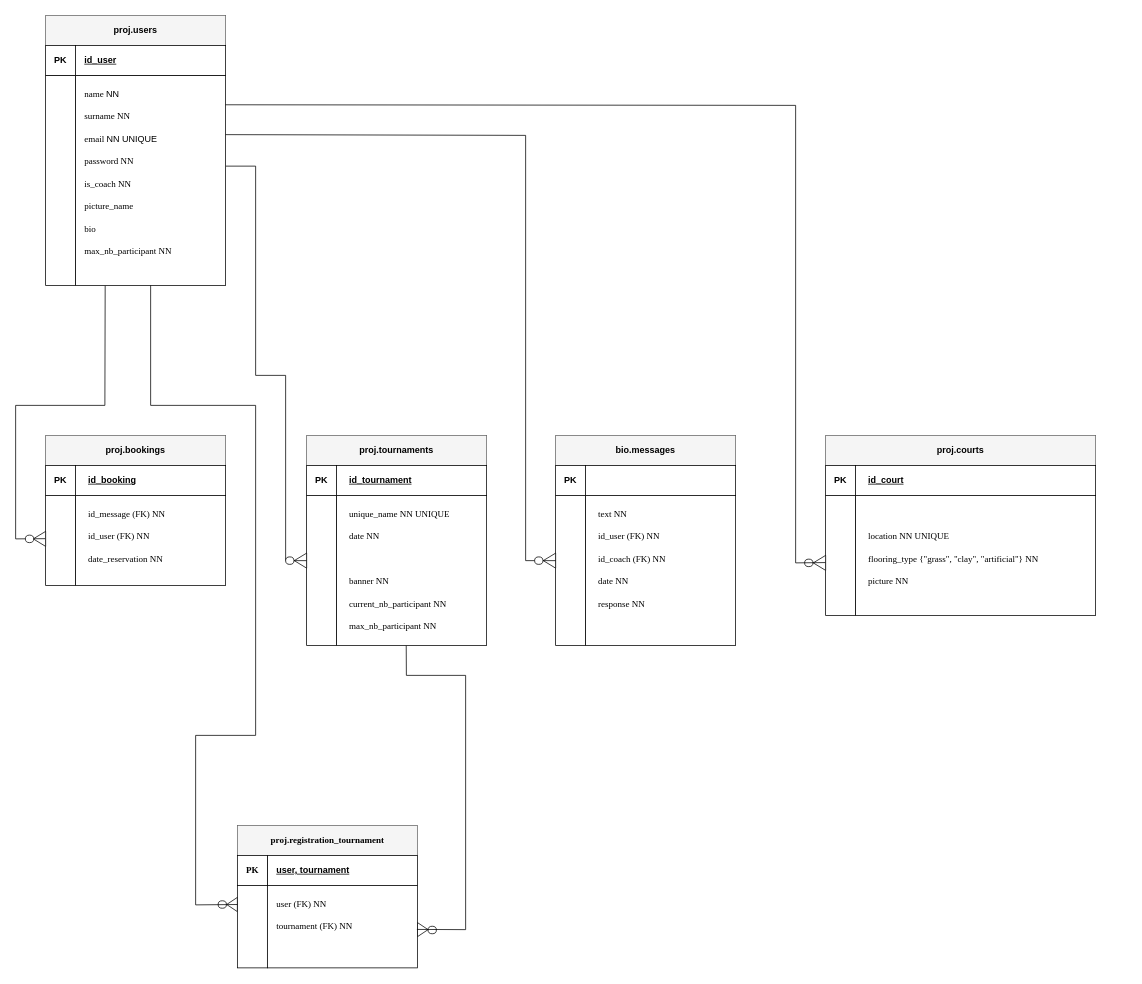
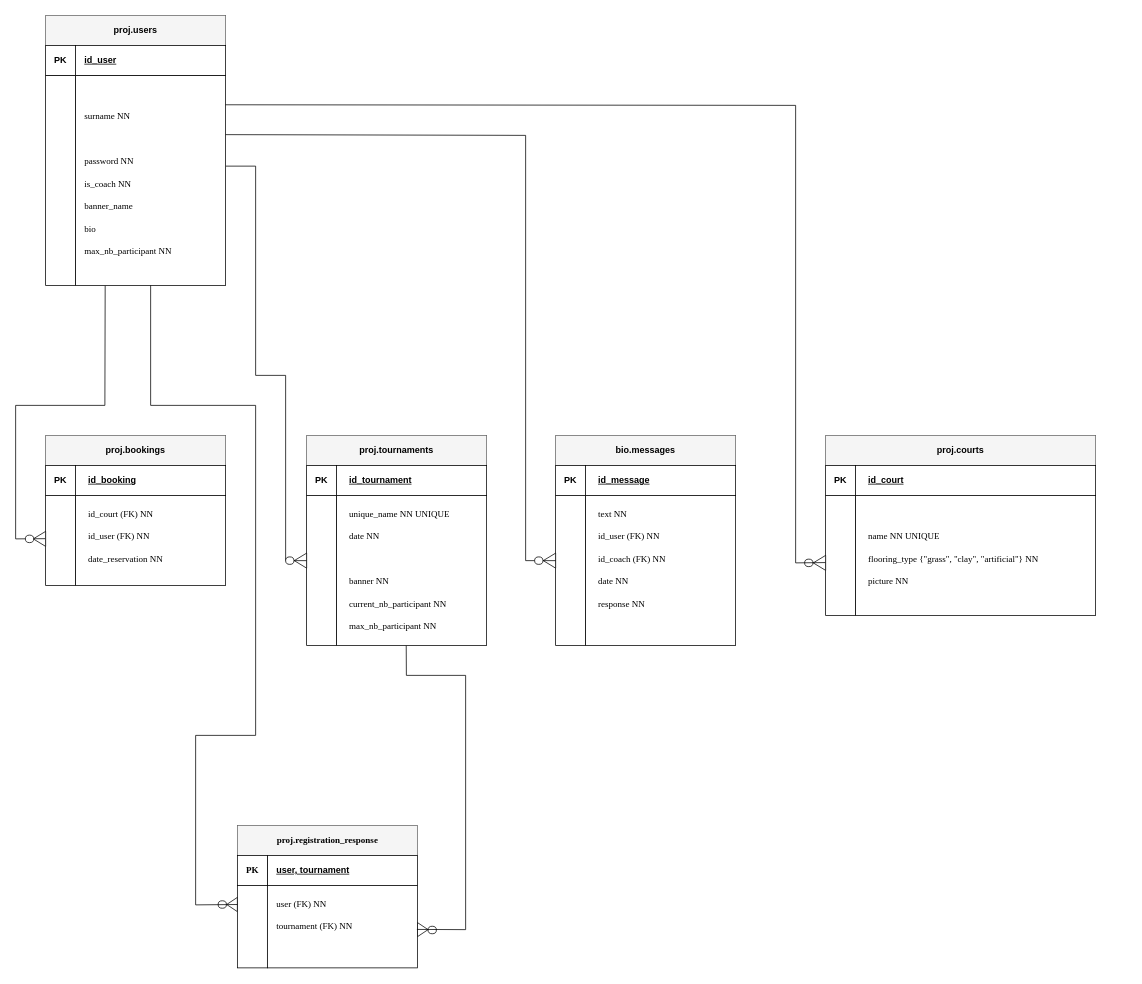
(132, 94) -> none
(132, 139) -> none
(113, 207) -> (112, 207)
none -> (638, 480)
(130, 514) -> (125, 514)
(909, 537) -> (901, 537)
(327, 840) -> (327, 840)
